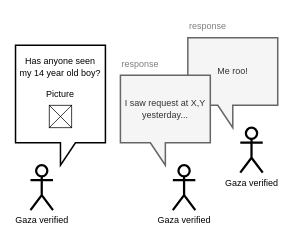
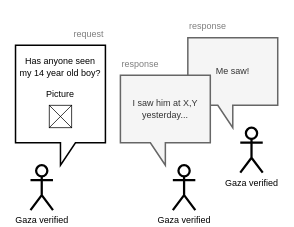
none -> (83, 34)
(233, 72) -> (233, 72)
(165, 109) -> (165, 109)
